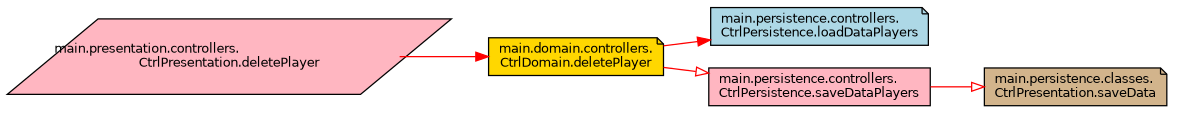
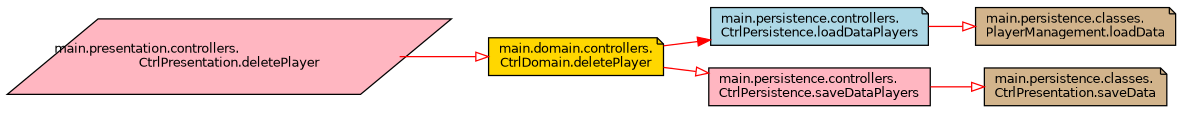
none -> (1076, 26)
(438, 57) -> (438, 57)
